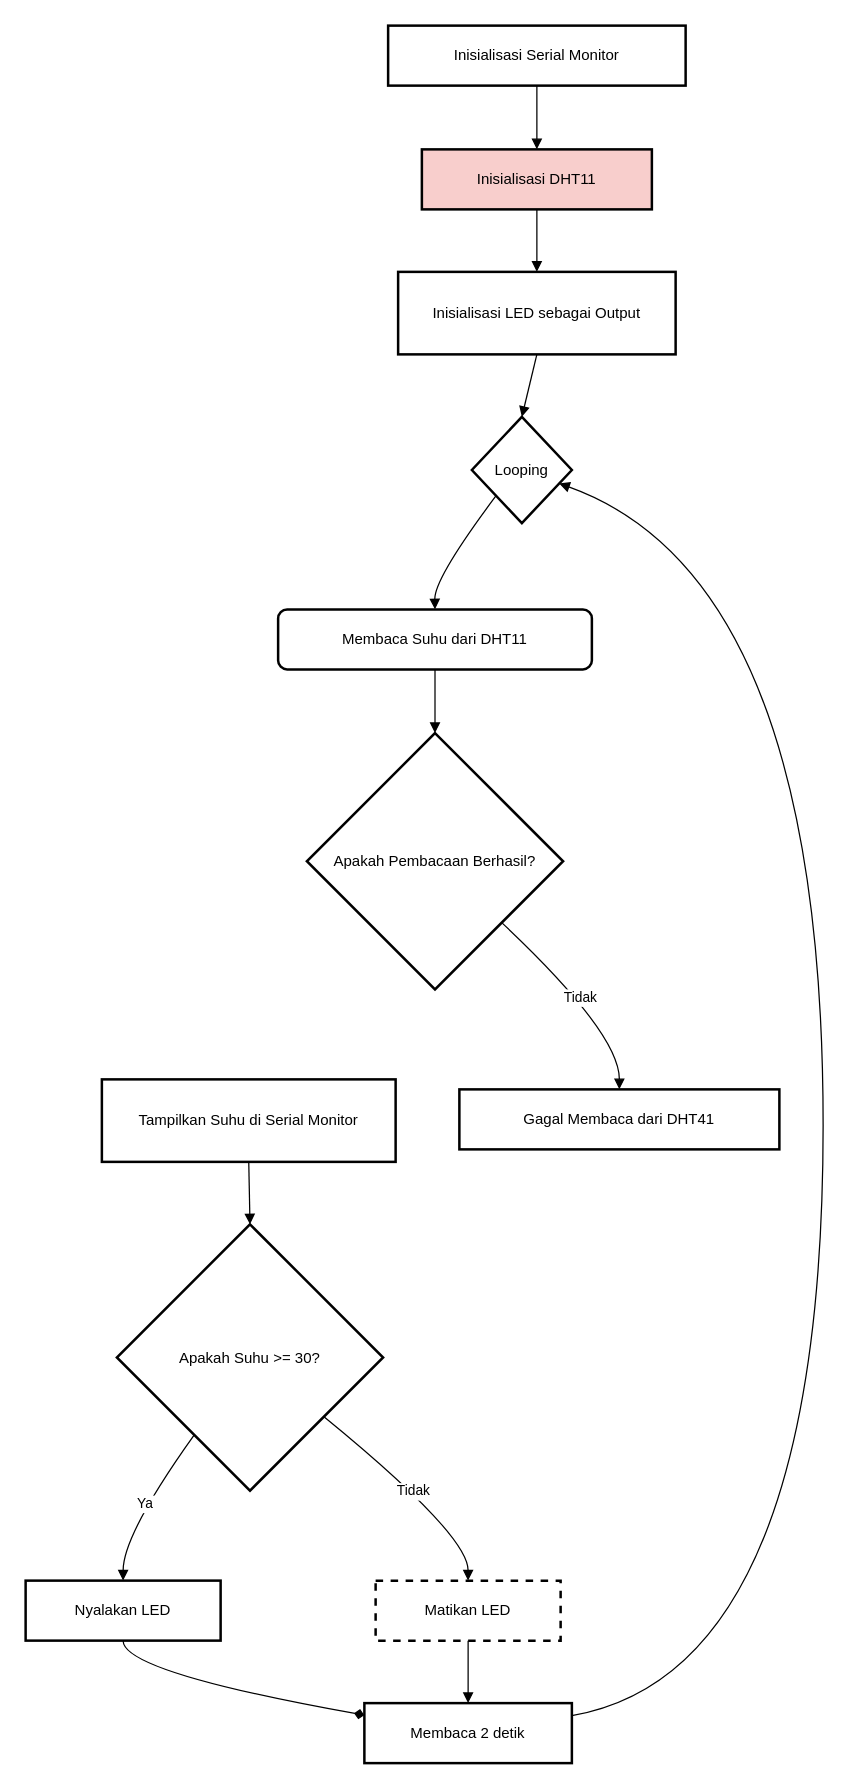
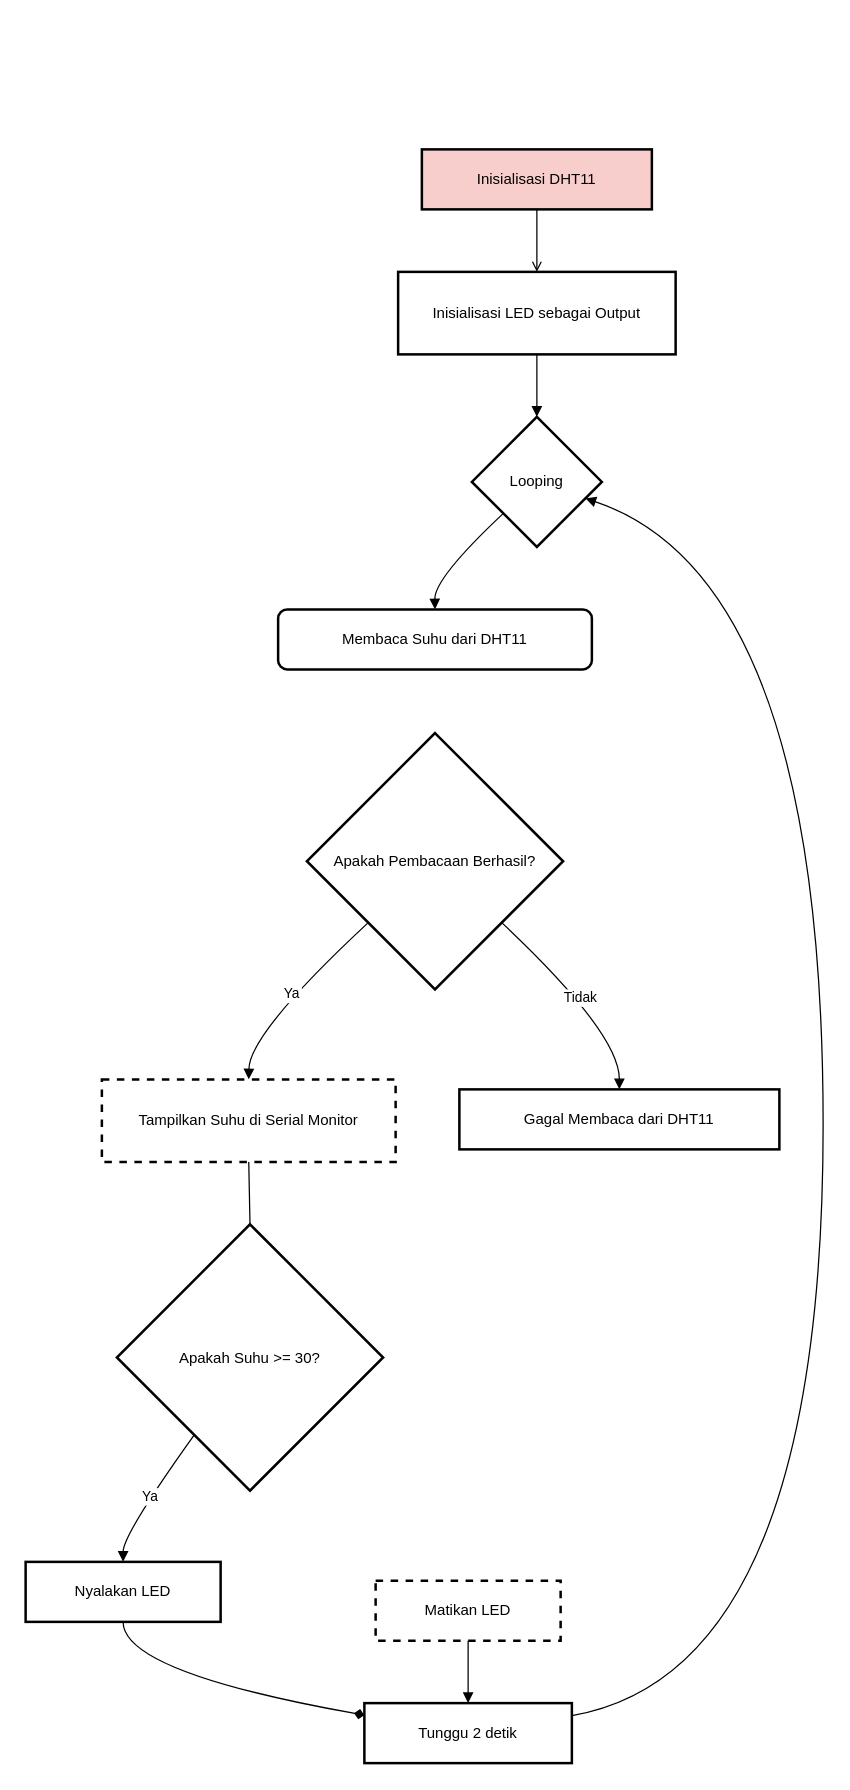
(537, 56) -> none
(537, 114) -> none
(537, 261) -> (537, 263)
(522, 470) -> (537, 482)
(435, 698) -> none
none -> (301, 989)
(619, 1119) -> (619, 1119)
(249, 1121) -> (249, 1121)
(250, 1213) -> (250, 1218)
(403, 1486) -> none
(123, 1611) -> (123, 1592)
(468, 1733) -> (468, 1733)
